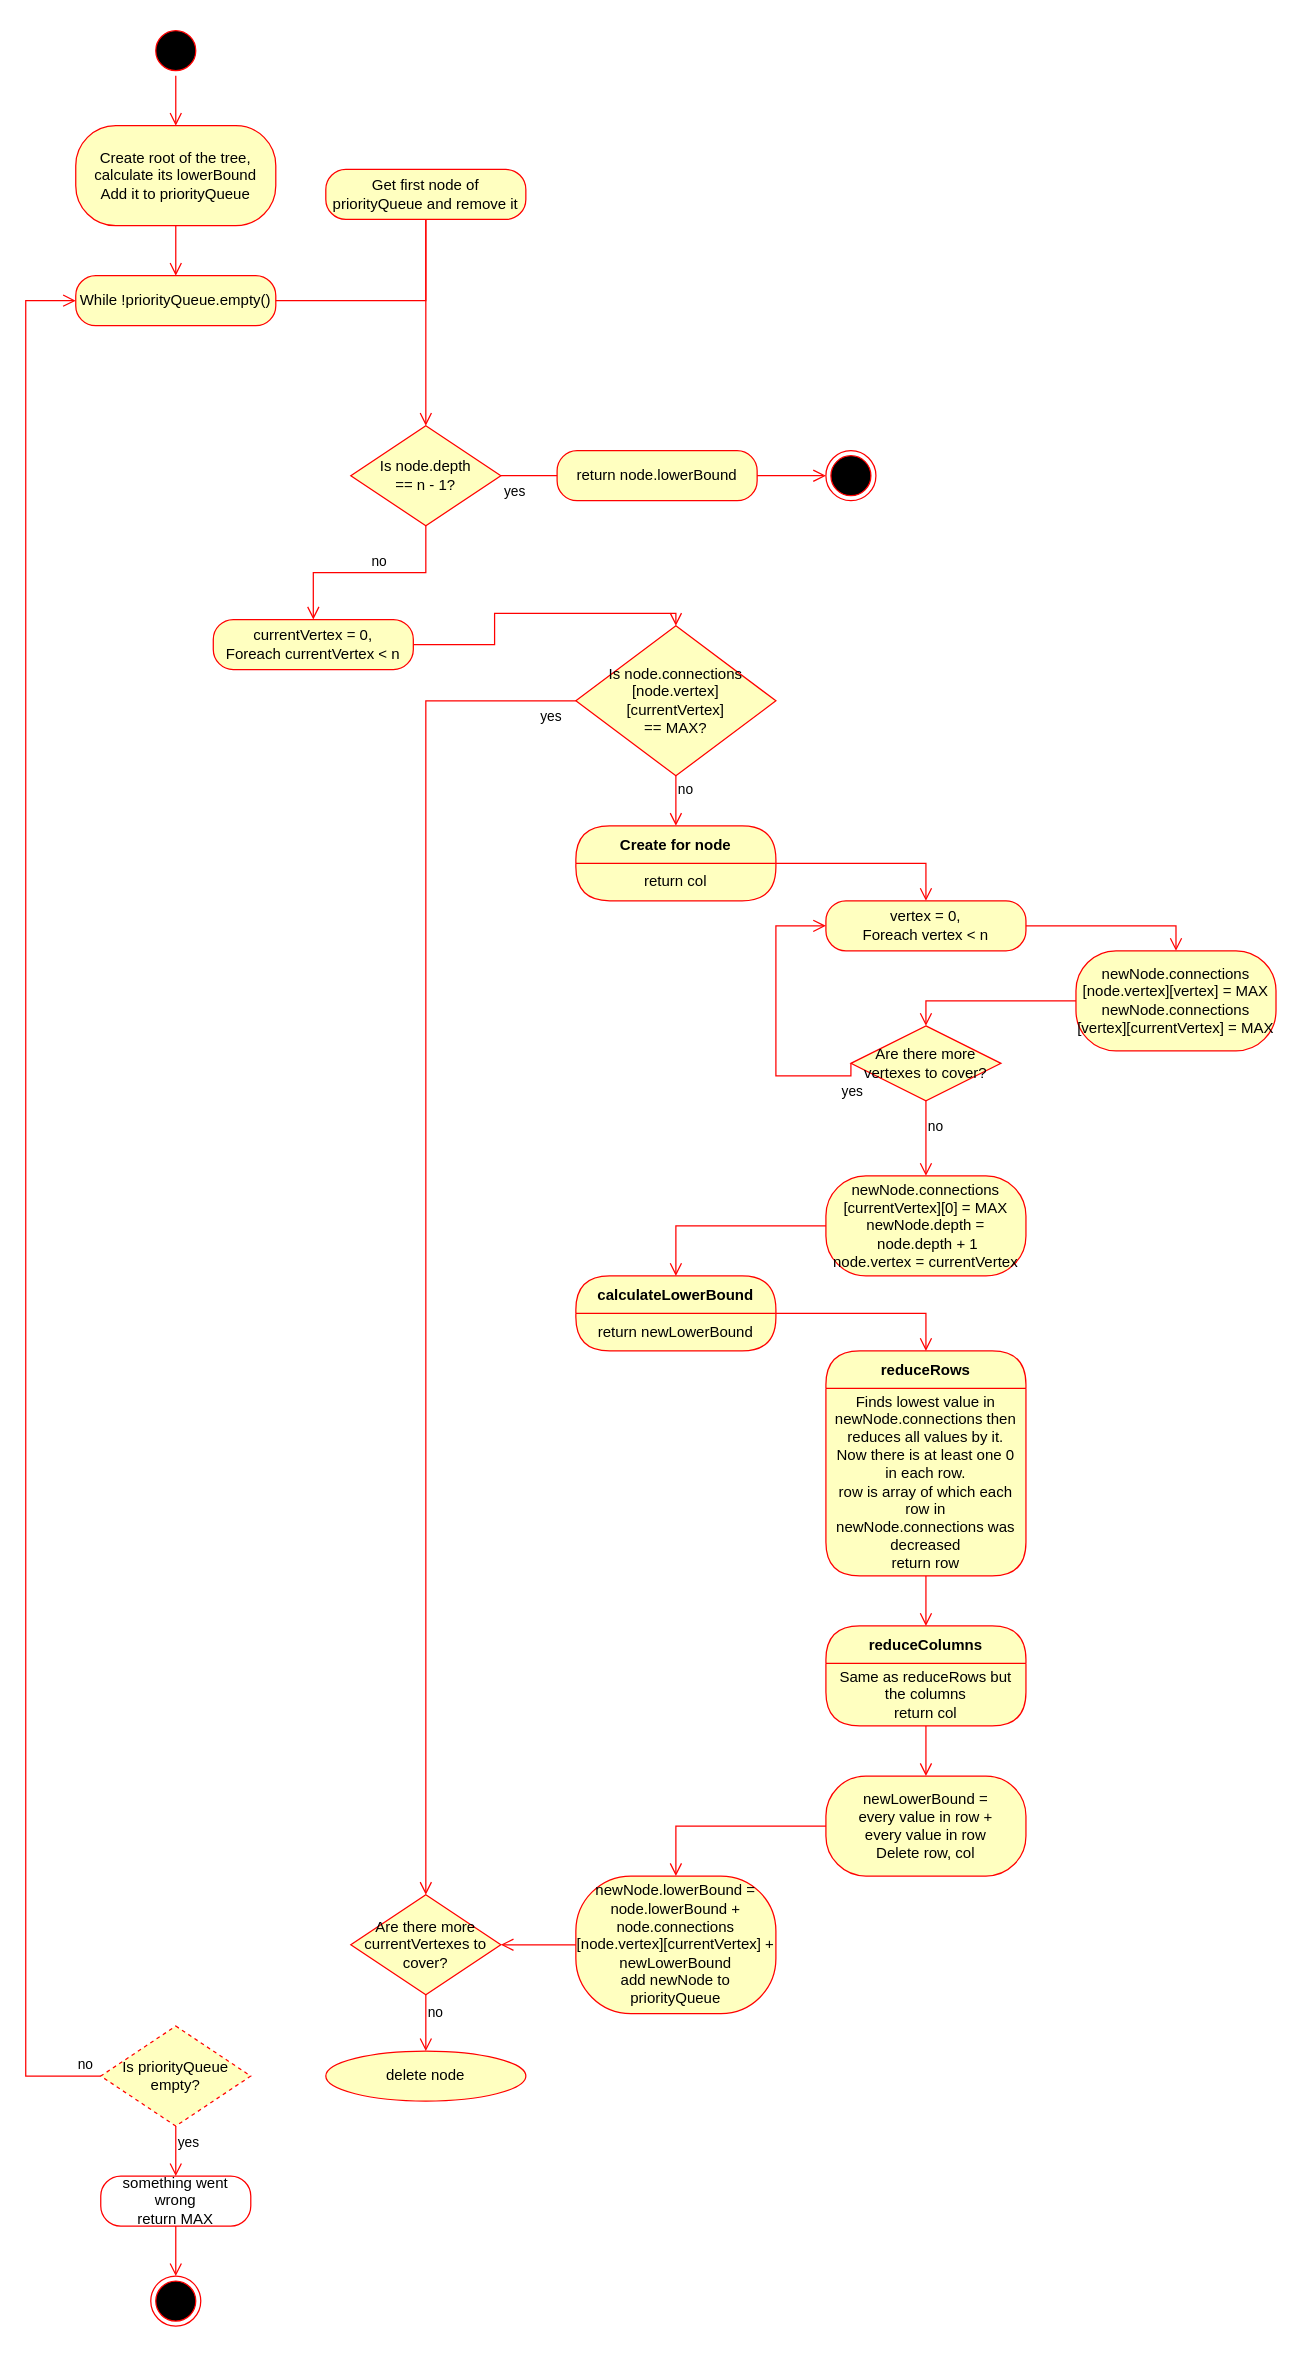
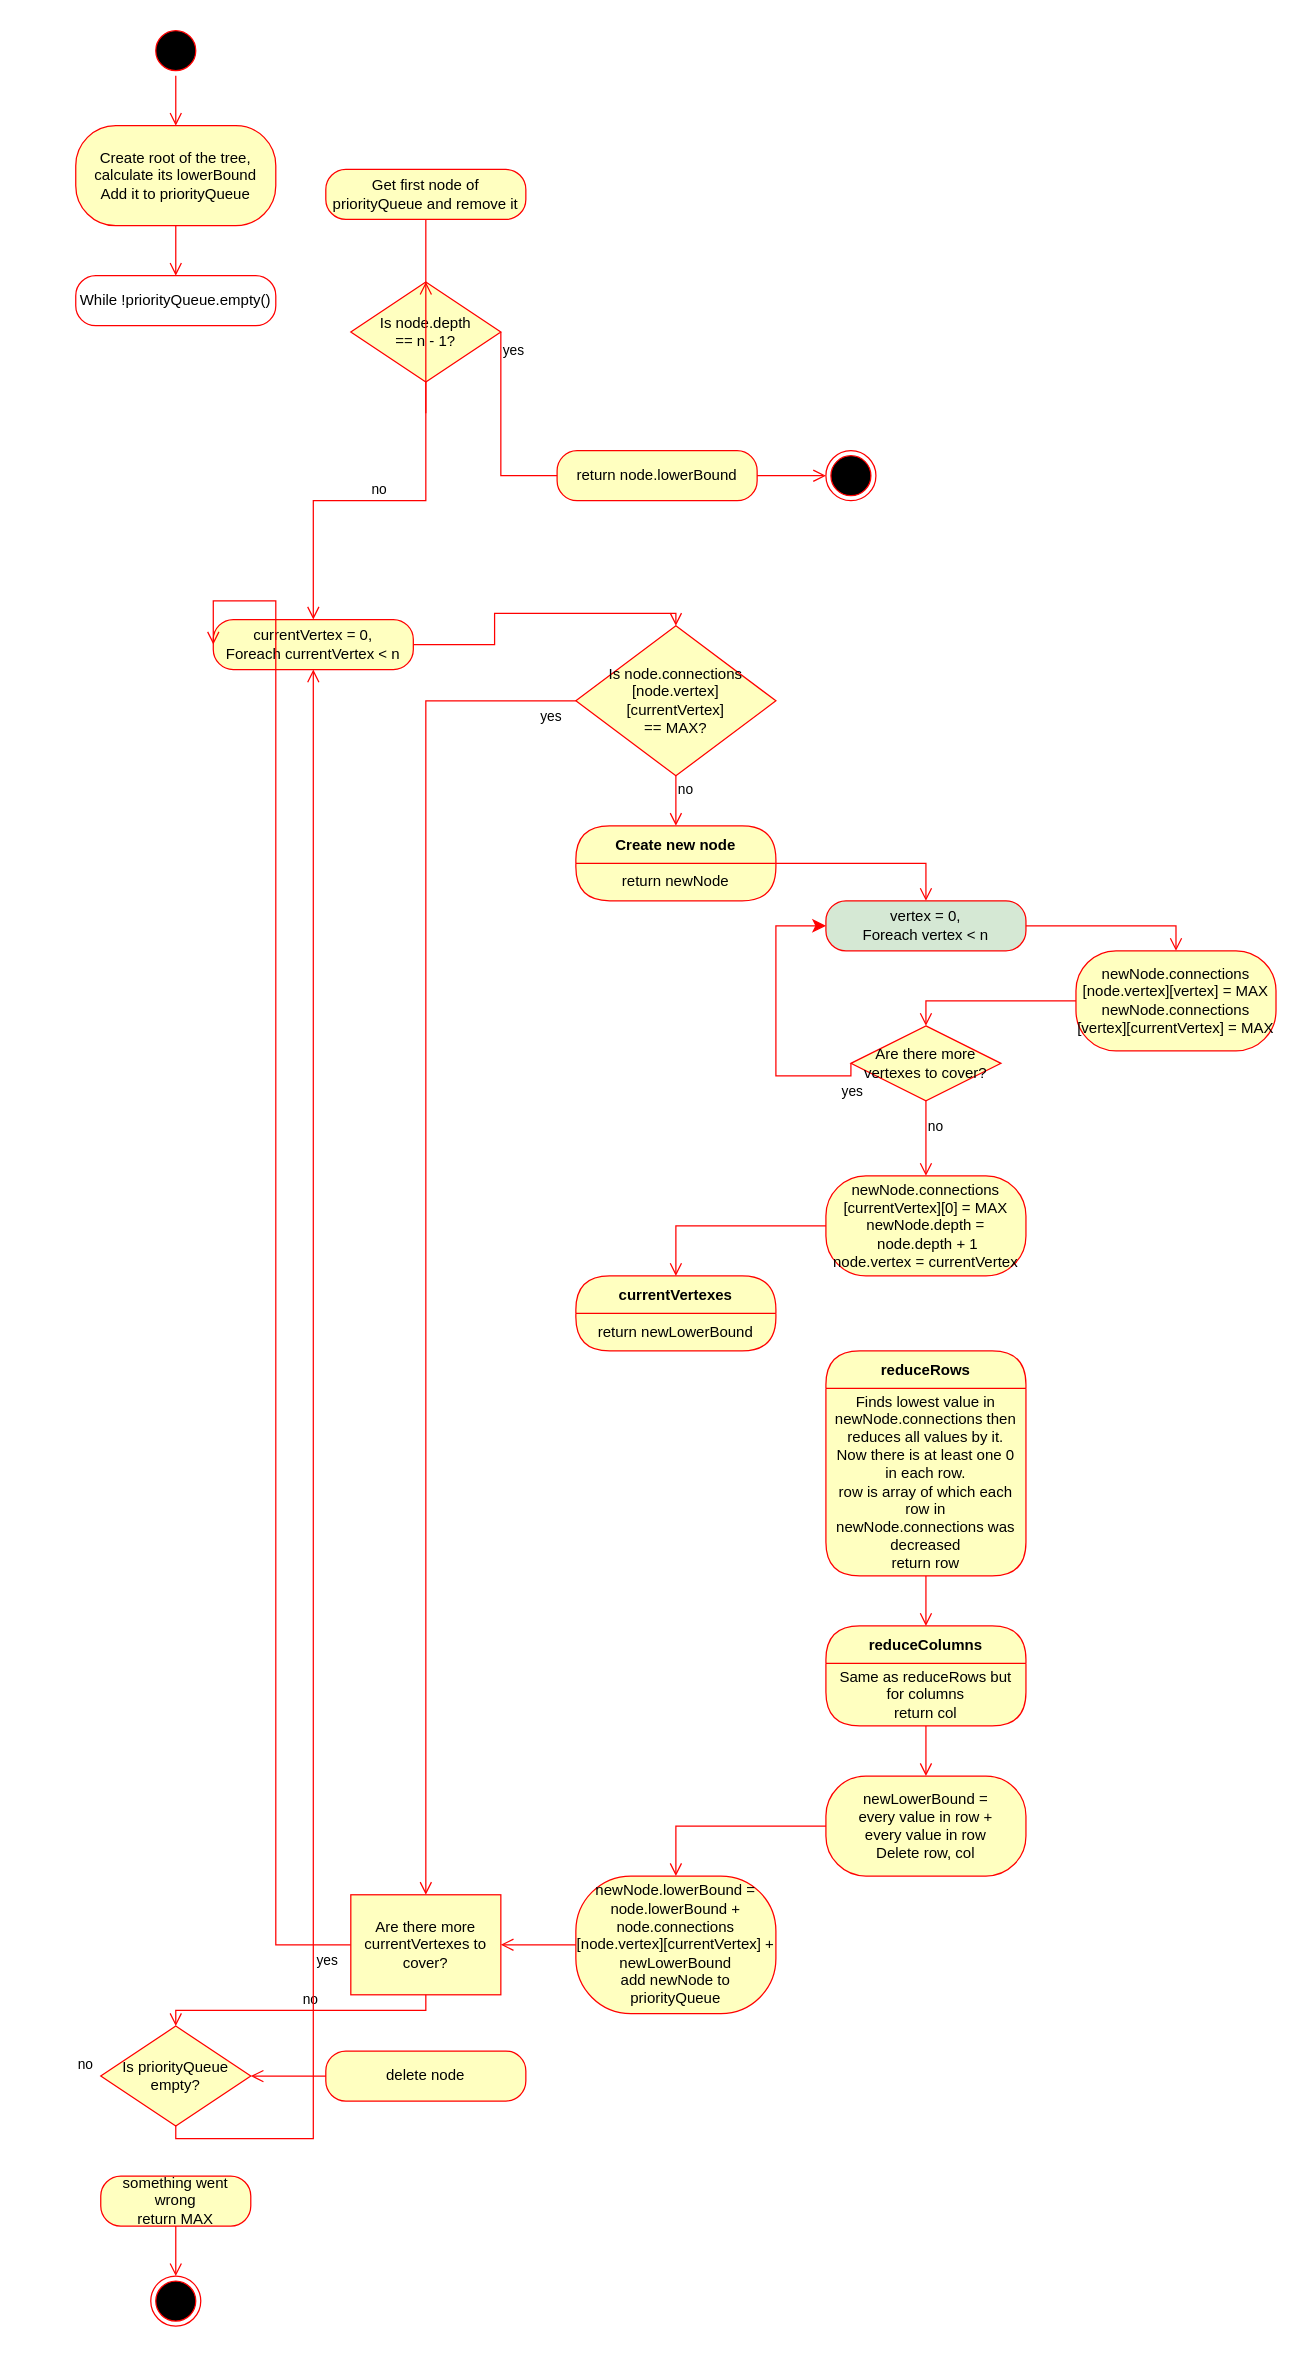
(176, 301) -> (176, 301)
(349, 301) -> none
(426, 476) -> (426, 332)
(675, 845) -> (675, 845)
(676, 882) -> (676, 882)
(816, 926) -> (814, 926)
(926, 926) -> (926, 926)
(26, 1203) -> none
none -> (276, 1259)
(675, 1295) -> (675, 1295)
(868, 1313) -> none
(926, 1694) -> (926, 1694)
(426, 1944) -> (426, 1944)
(426, 2028) -> (296, 2010)
(176, 2076) -> (176, 2076)
none -> (290, 2076)
(426, 2076) -> (426, 2076)
(176, 2154) -> (313, 1475)
(176, 2201) -> (176, 2201)
